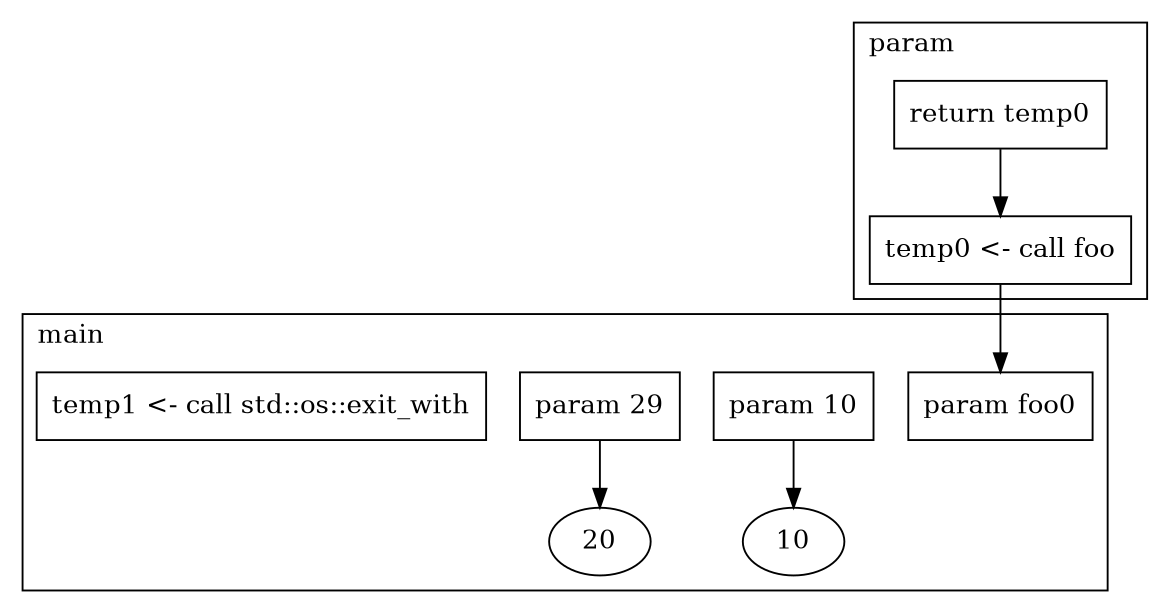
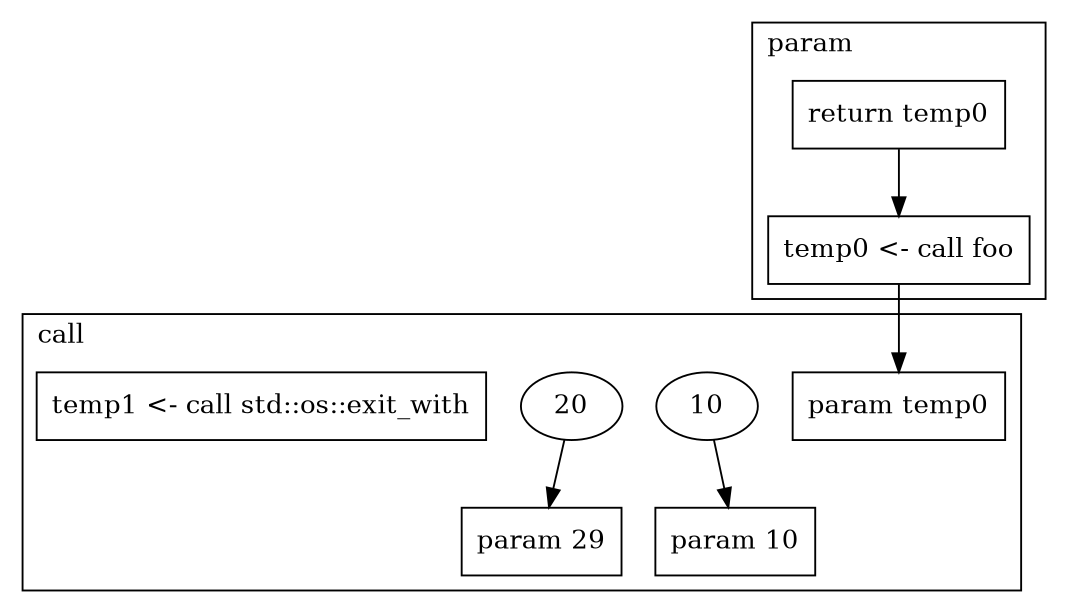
(71, 336) -> (61, 336)
(1000, 406) -> (899, 406)
(600, 465) -> (559, 464)
(794, 465) -> (719, 464)
